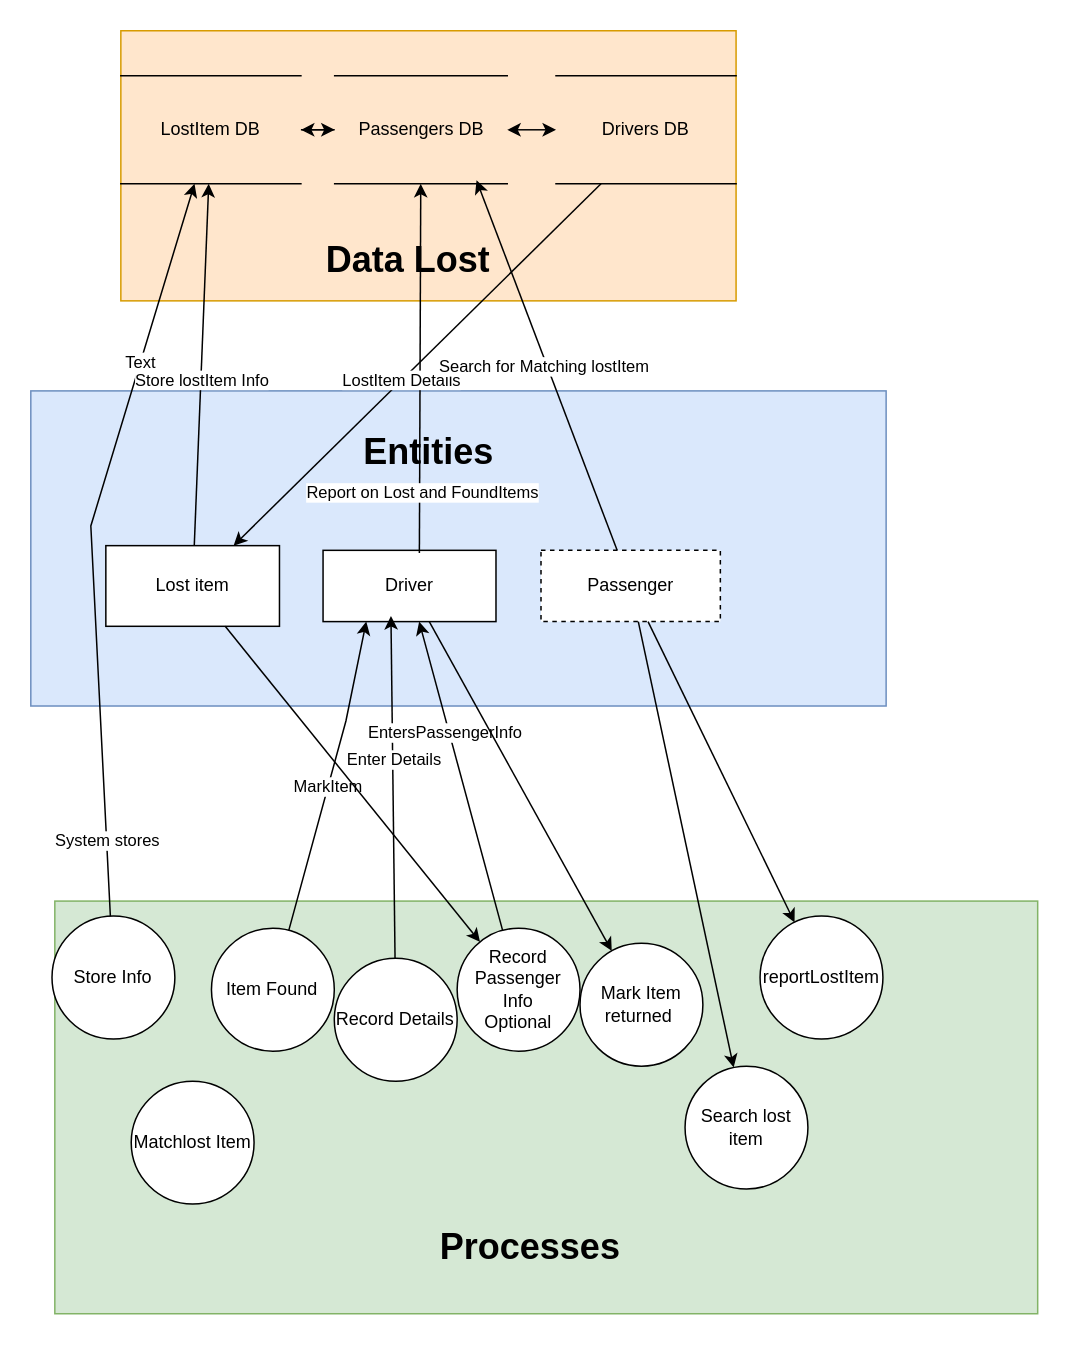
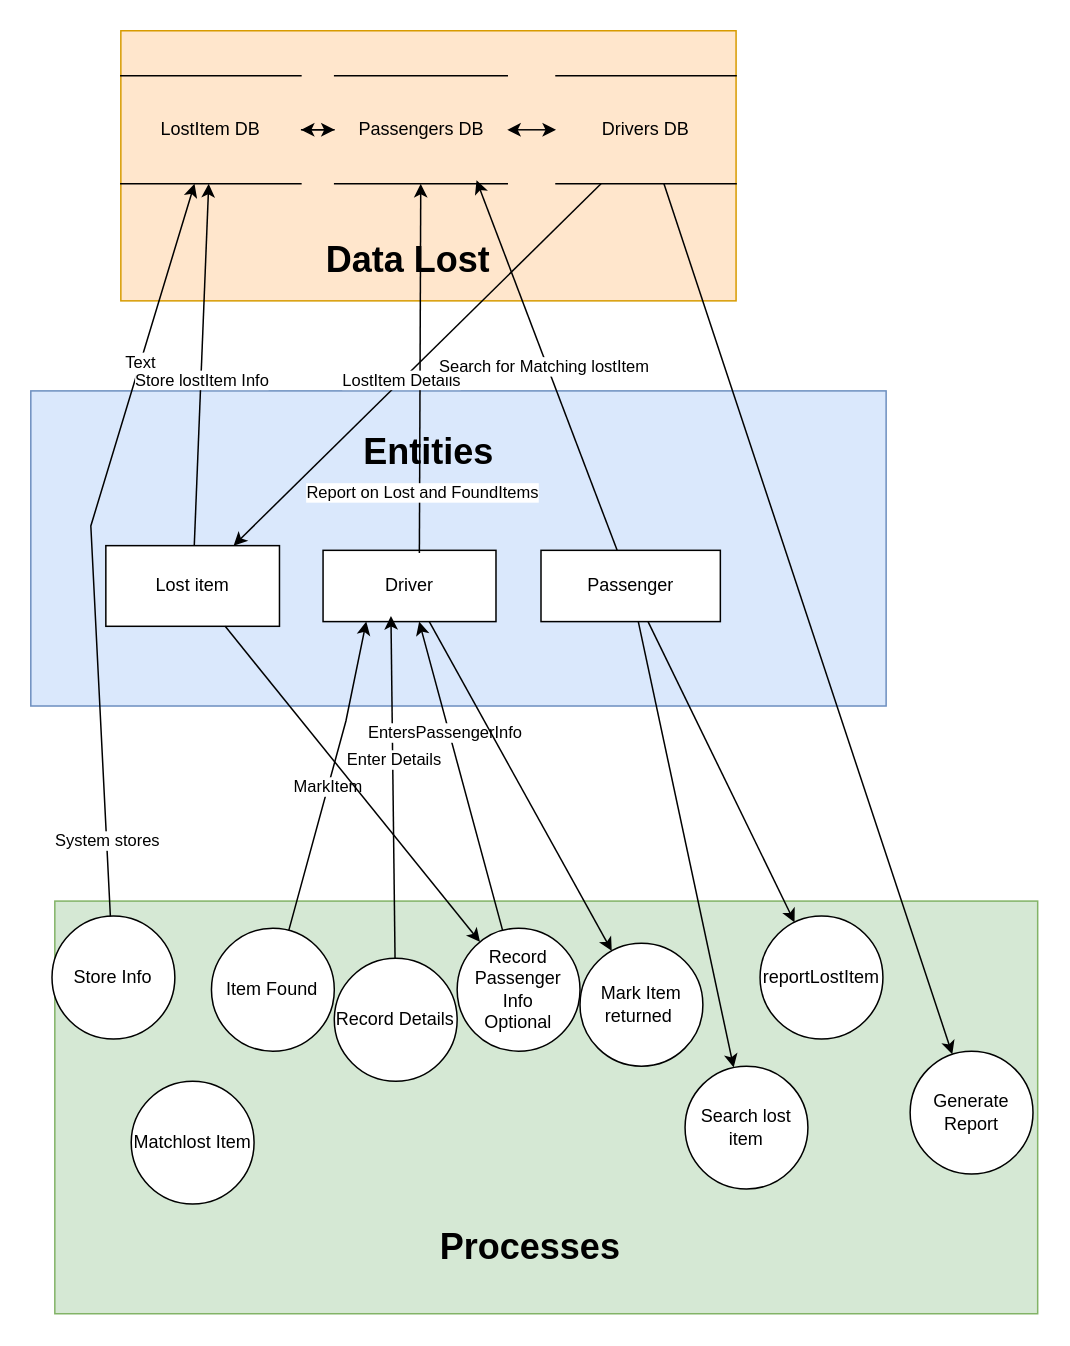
(630, 586) -> (630, 586)
none -> (806, 615)
none -> (971, 1112)
